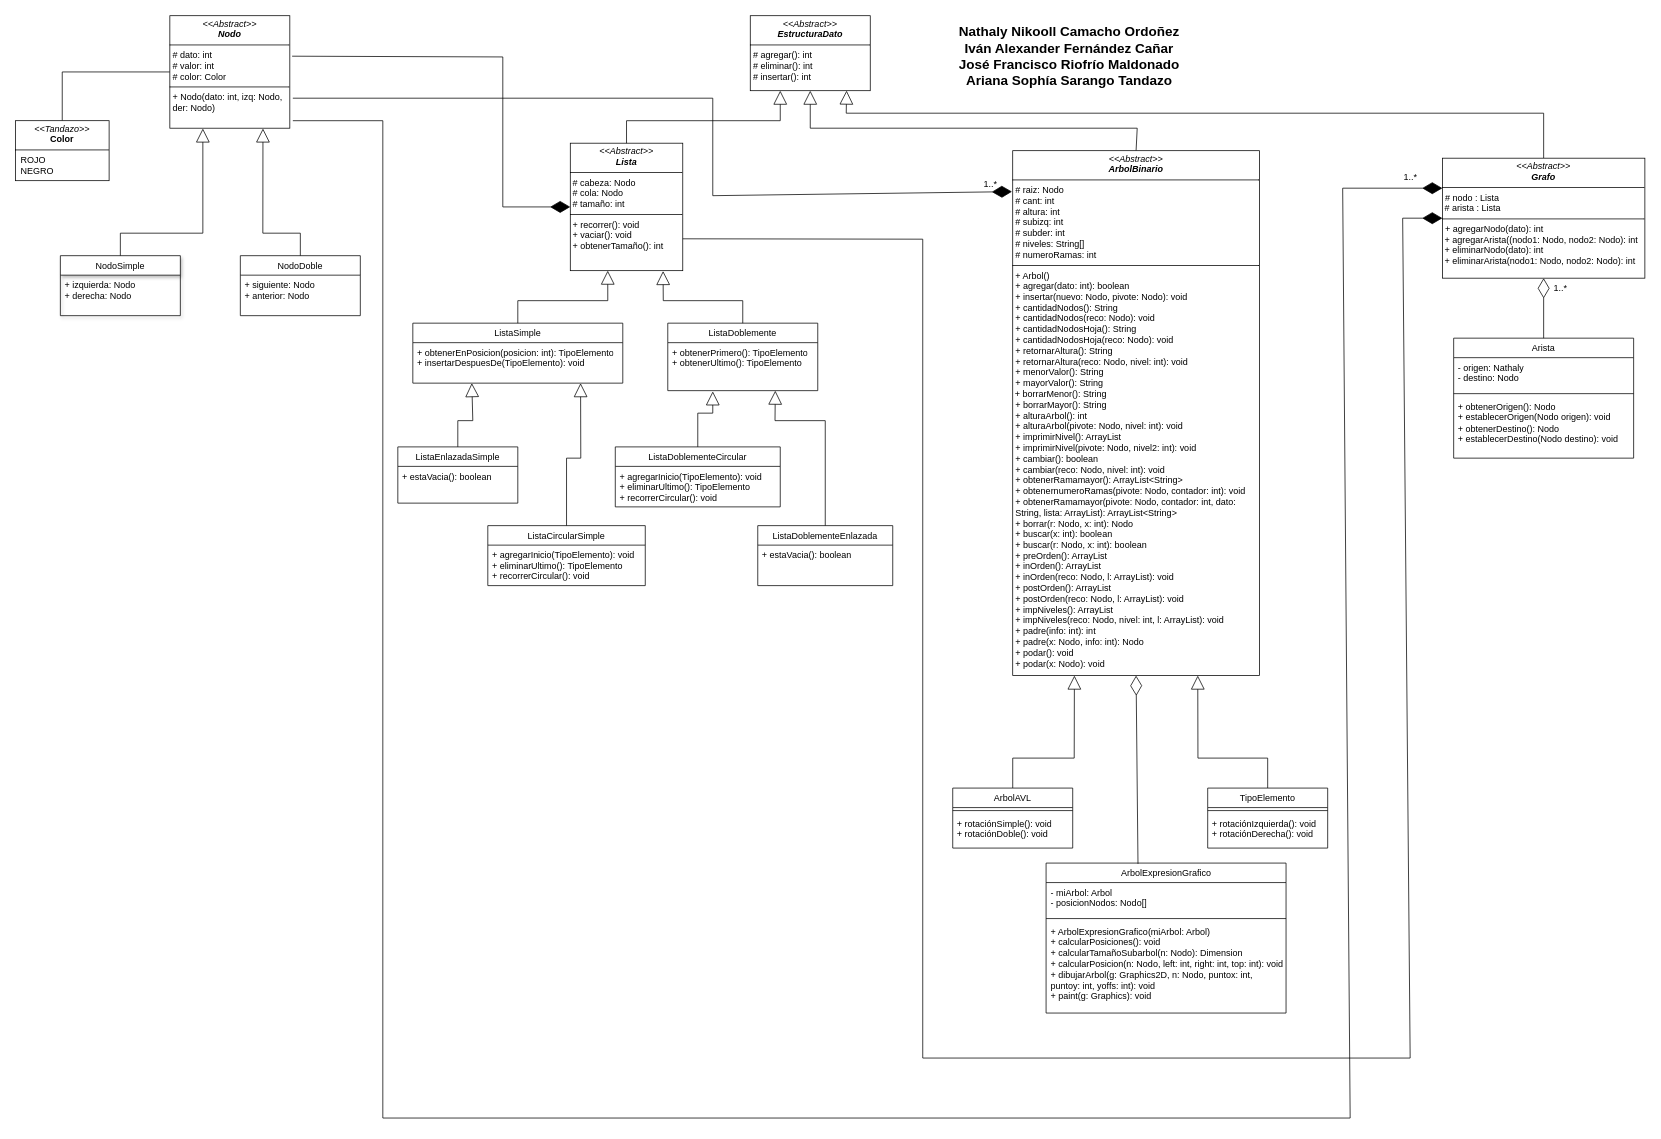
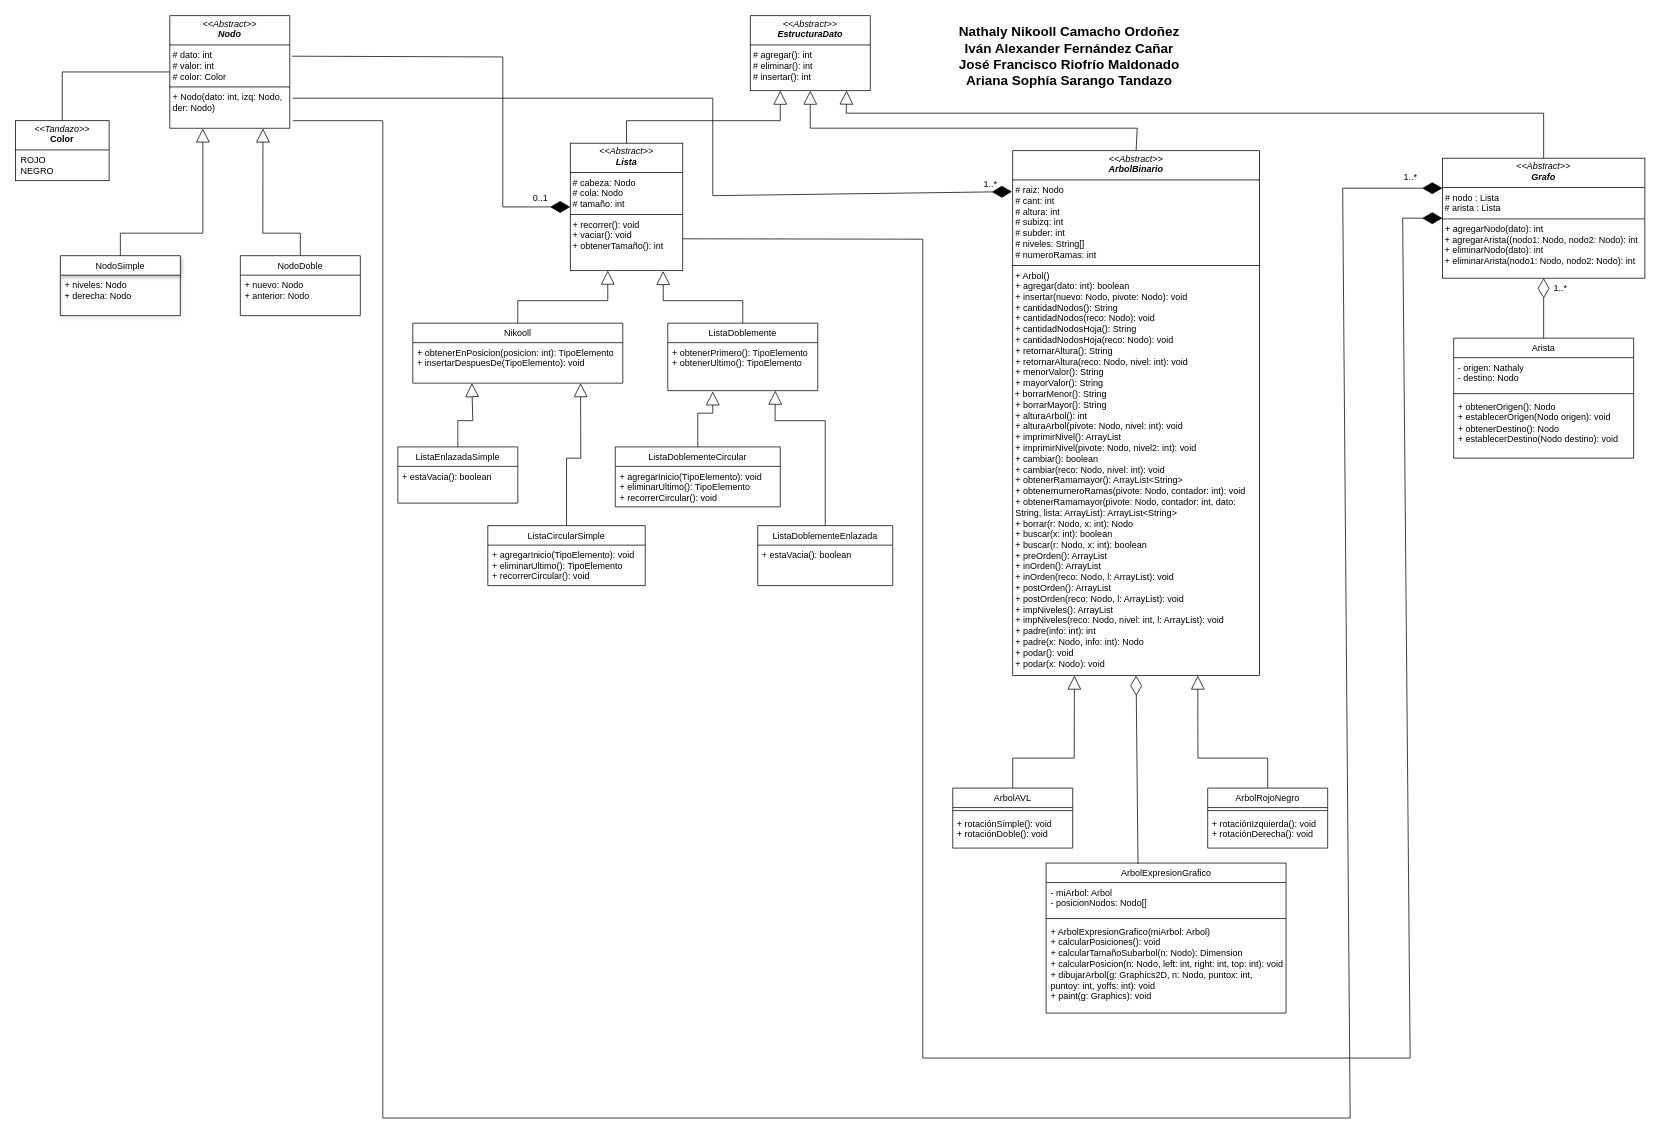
none -> (540, 198)
(101, 285) -> (96, 285)
(281, 285) -> (274, 285)
(518, 333) -> (518, 333)
(1268, 799) -> (1268, 799)
